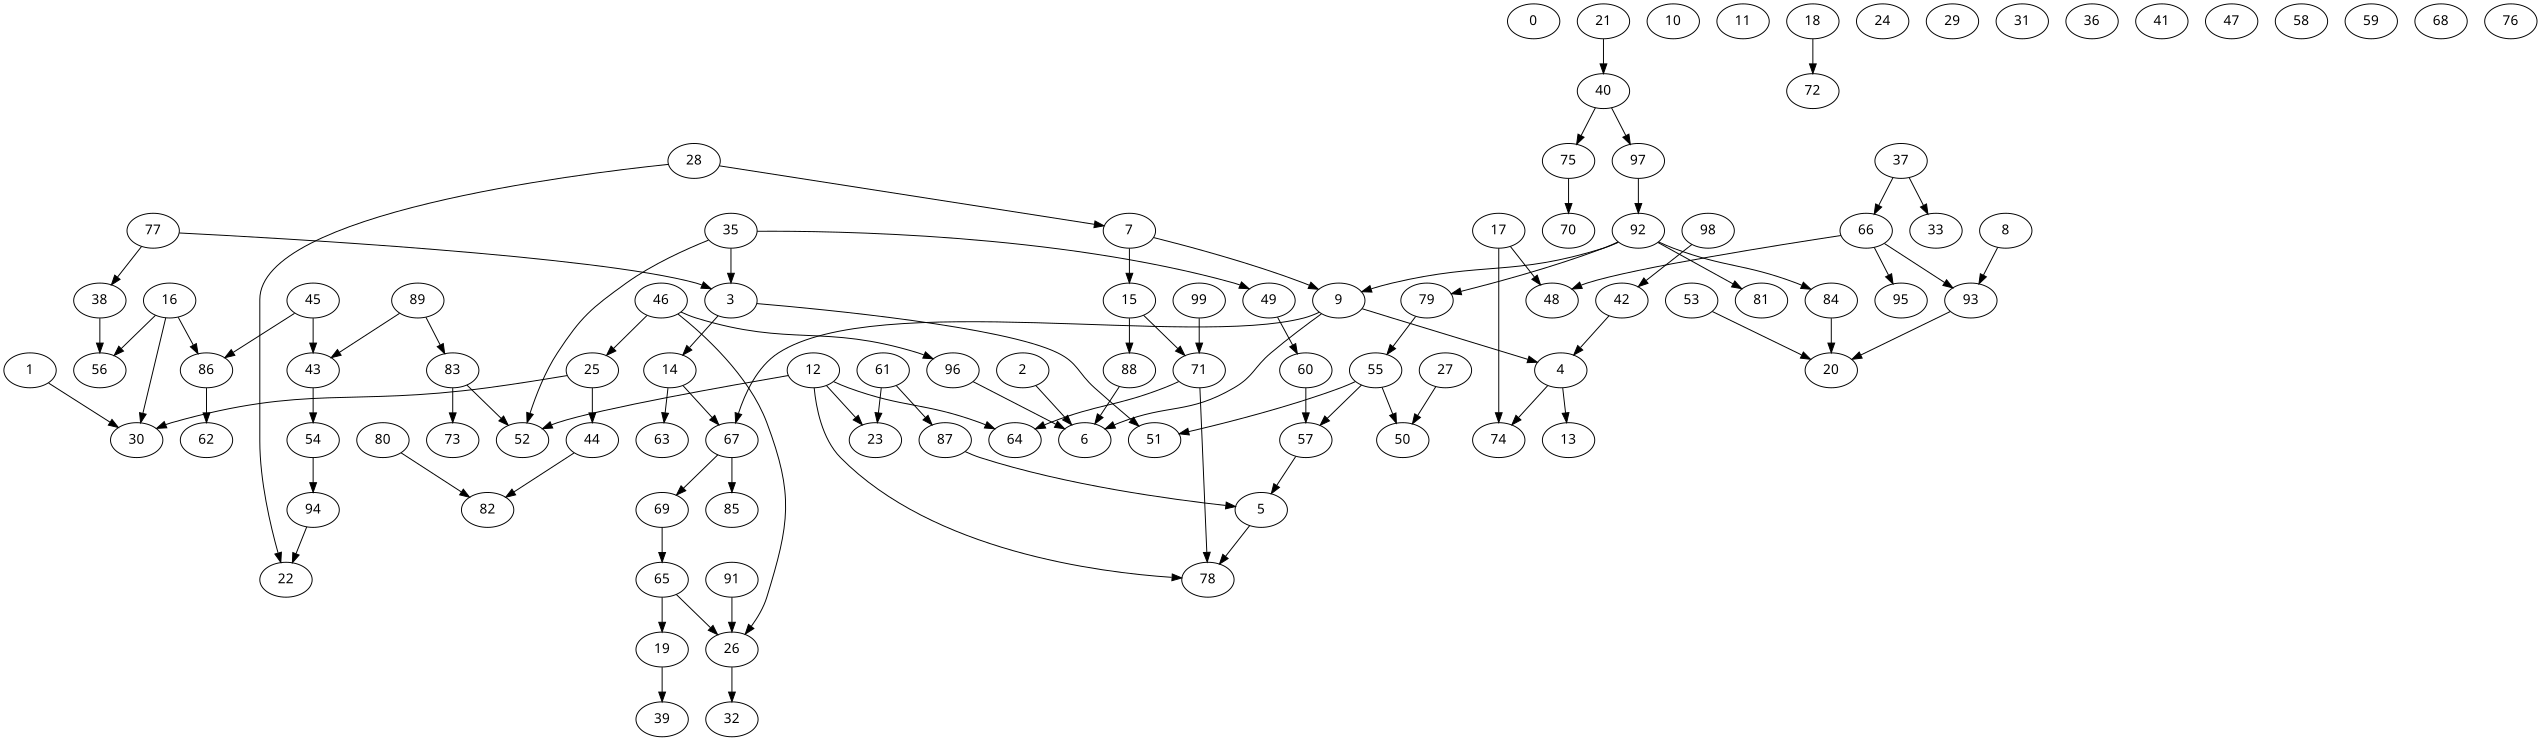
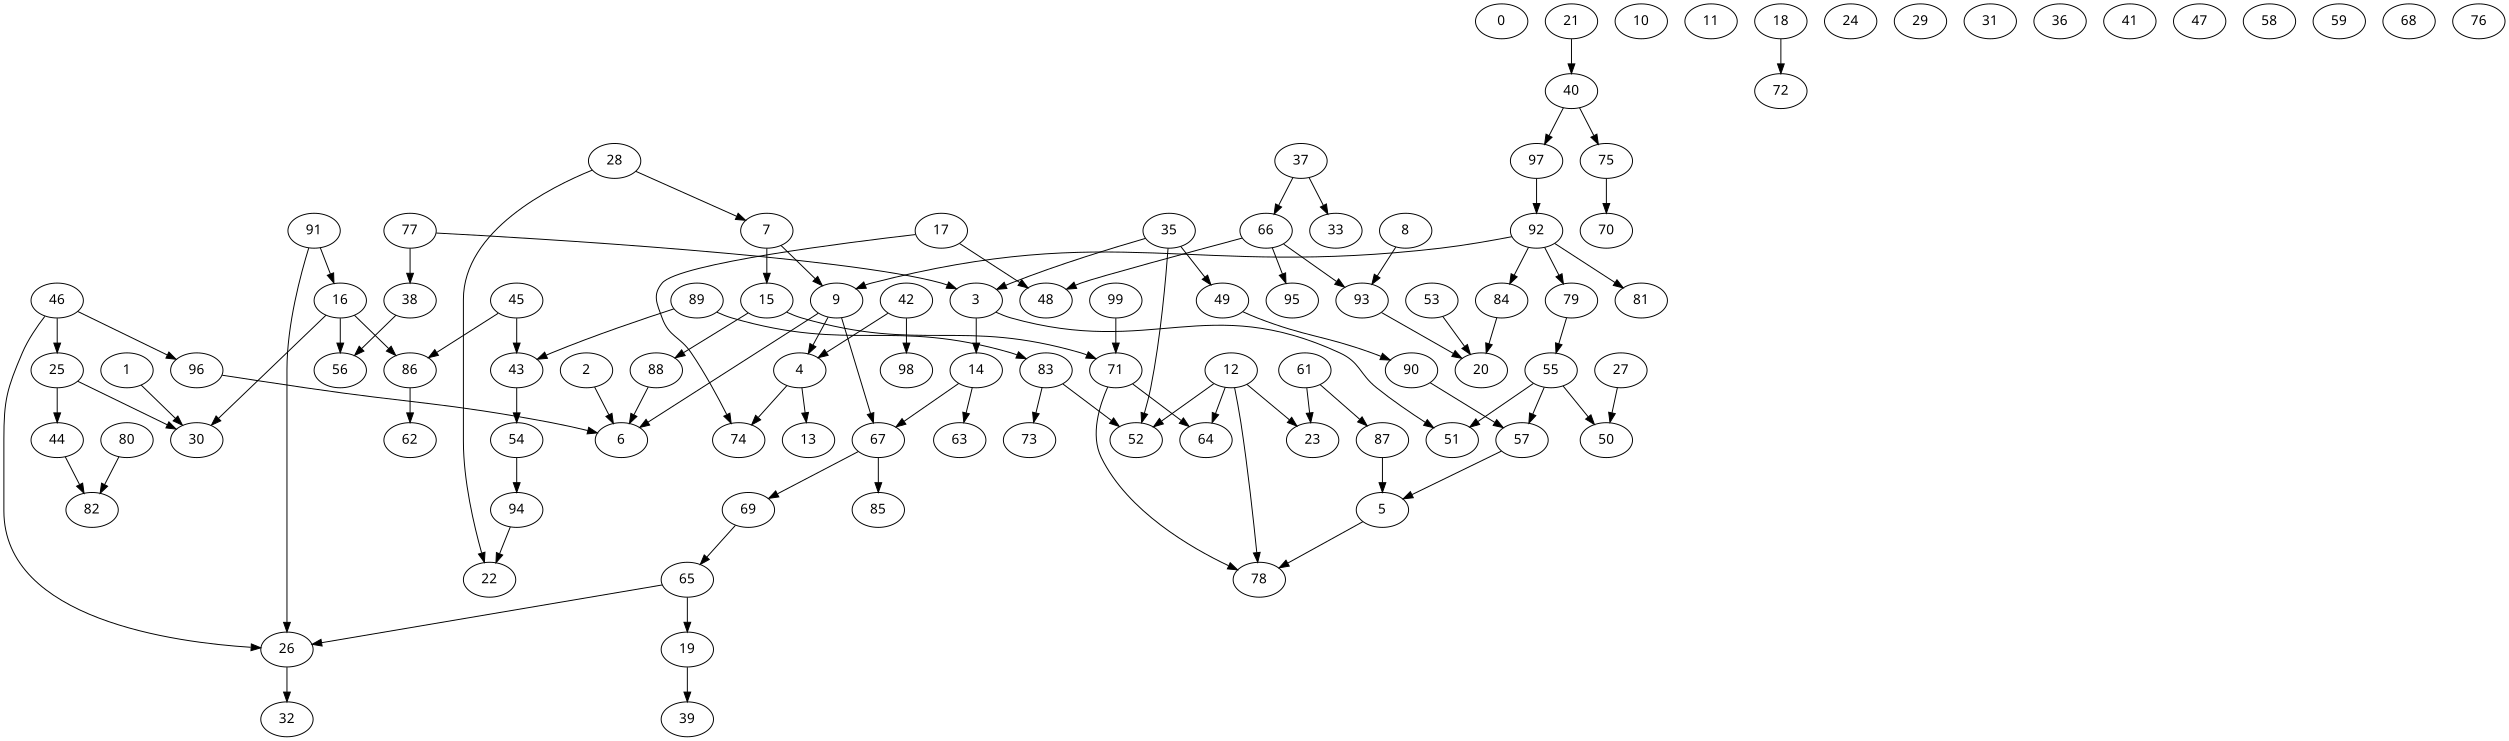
none -> (325, 261)
(1669, 262) -> (906, 329)
(1306, 370) -> (1412, 370)
